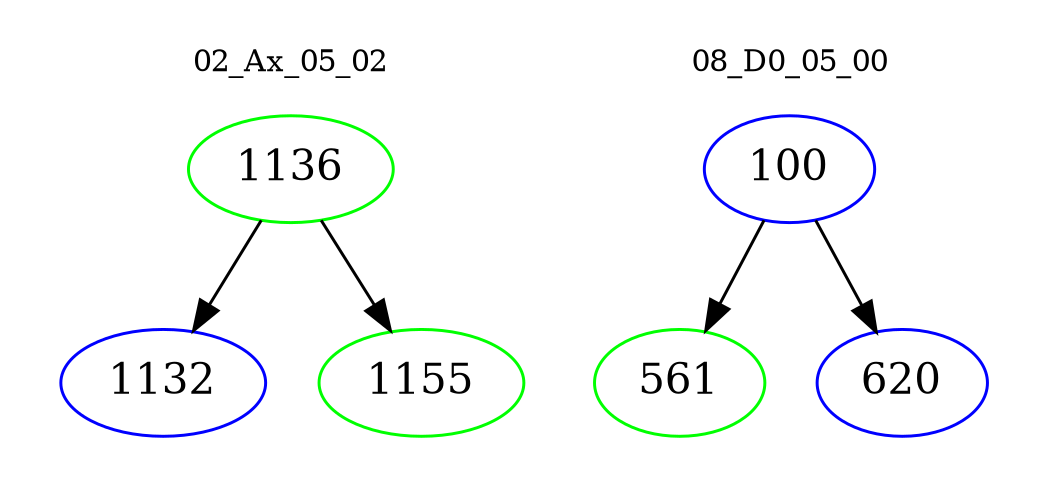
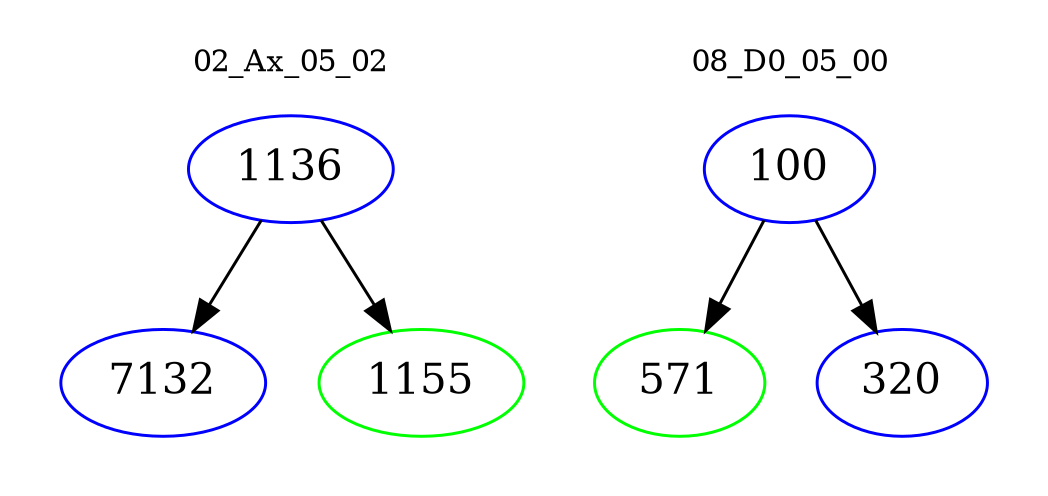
(291, 169) -> (291, 169)
(163, 383) -> (163, 383)
(680, 383) -> (680, 383)
(902, 383) -> (902, 383)
